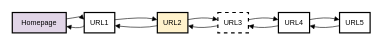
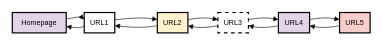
(294, 23) -> (294, 23)
(355, 23) -> (355, 23)
